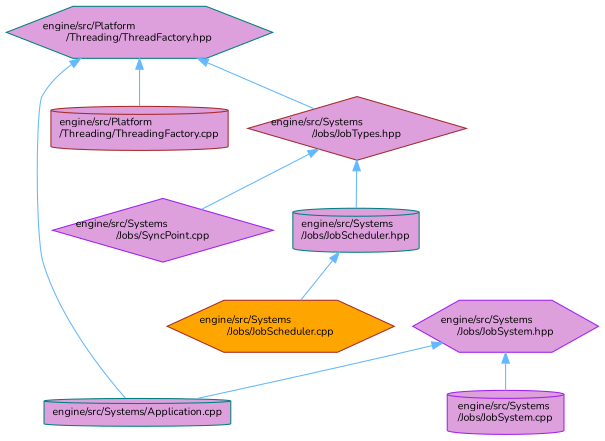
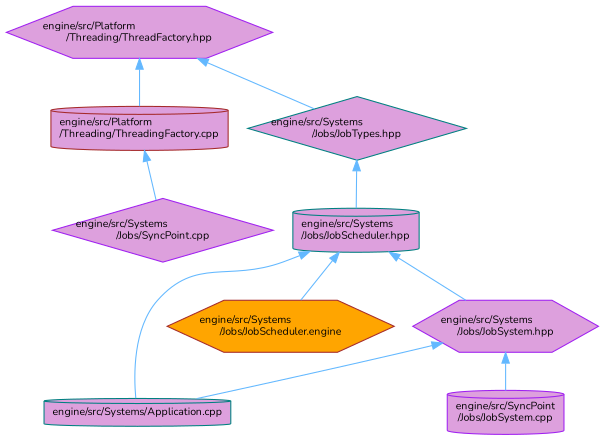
(140, 32) -> (140, 32)
(357, 128) -> (357, 128)
(255, 182) -> (152, 181)
(40, 237) -> (176, 284)
none -> (432, 279)
(281, 326) -> (281, 326)
(506, 412) -> (506, 412)
